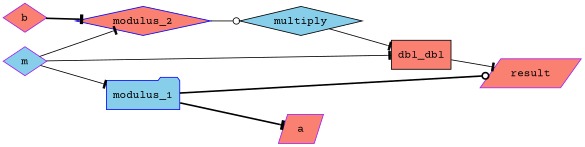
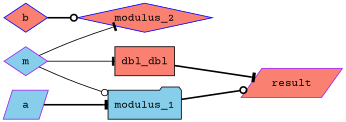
(25, 18) -> (26, 18)
(63, 19) -> (59, 18)
(301, 21) -> none
(471, 63) -> (213, 71)
(72, 74) -> (70, 80)
(143, 95) -> (145, 105)
(230, 114) -> (74, 105)
(301, 129) -> (26, 105)
